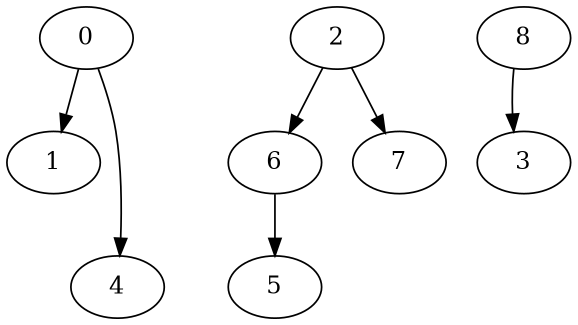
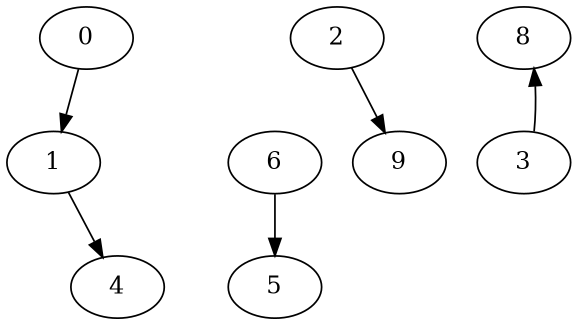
(512, 91) -> (535, 109)
(310, 93) -> none
(119, 152) -> (81, 217)
(399, 163) -> (399, 163)
